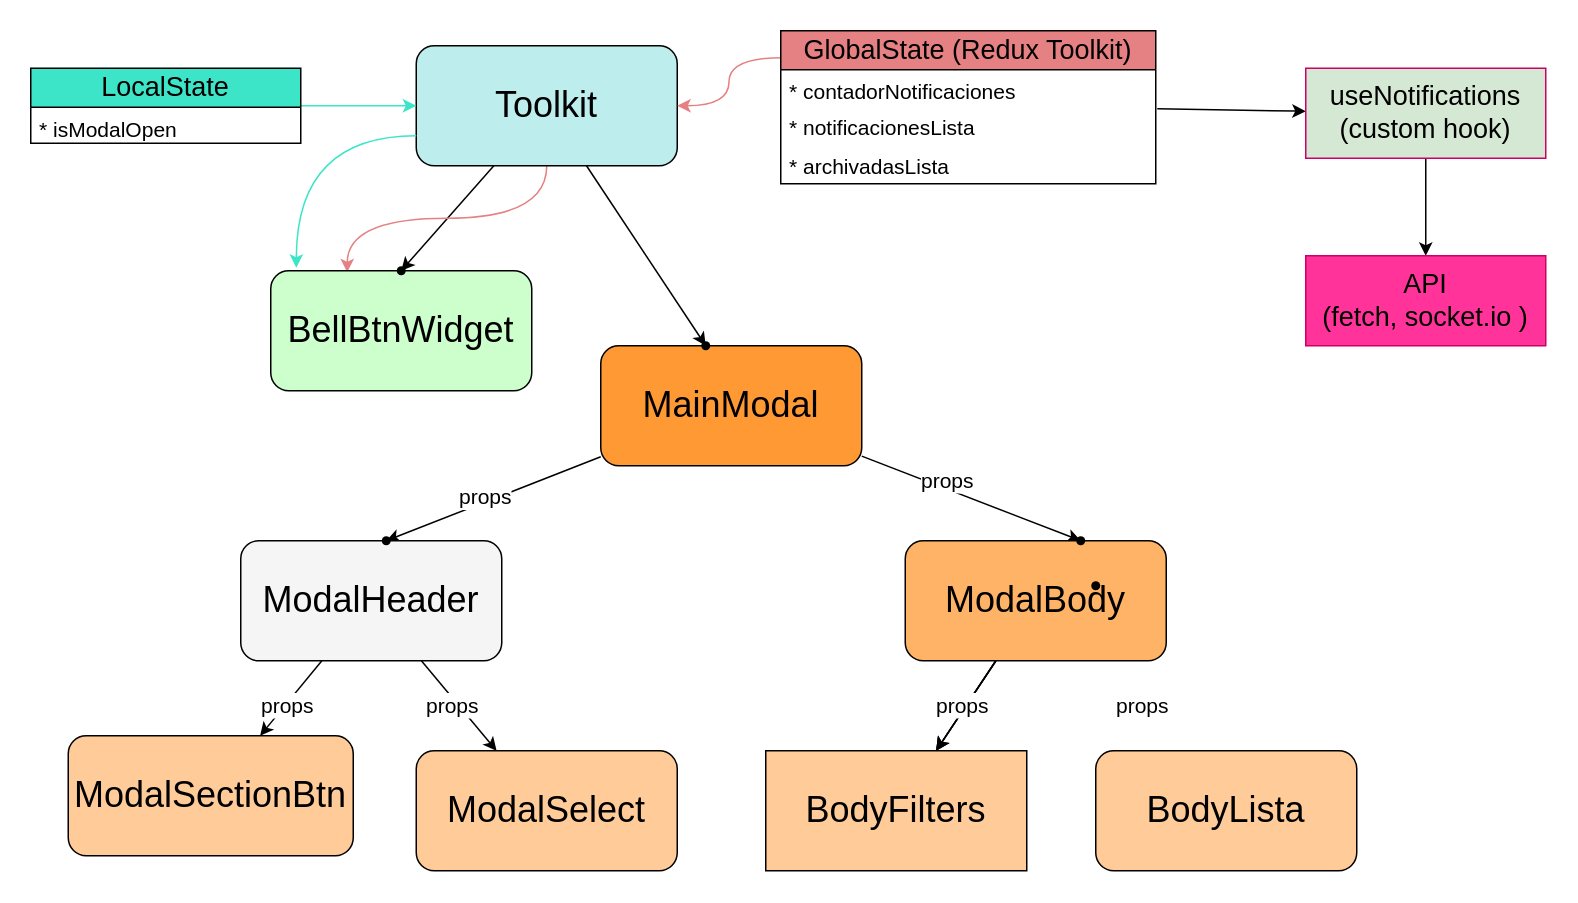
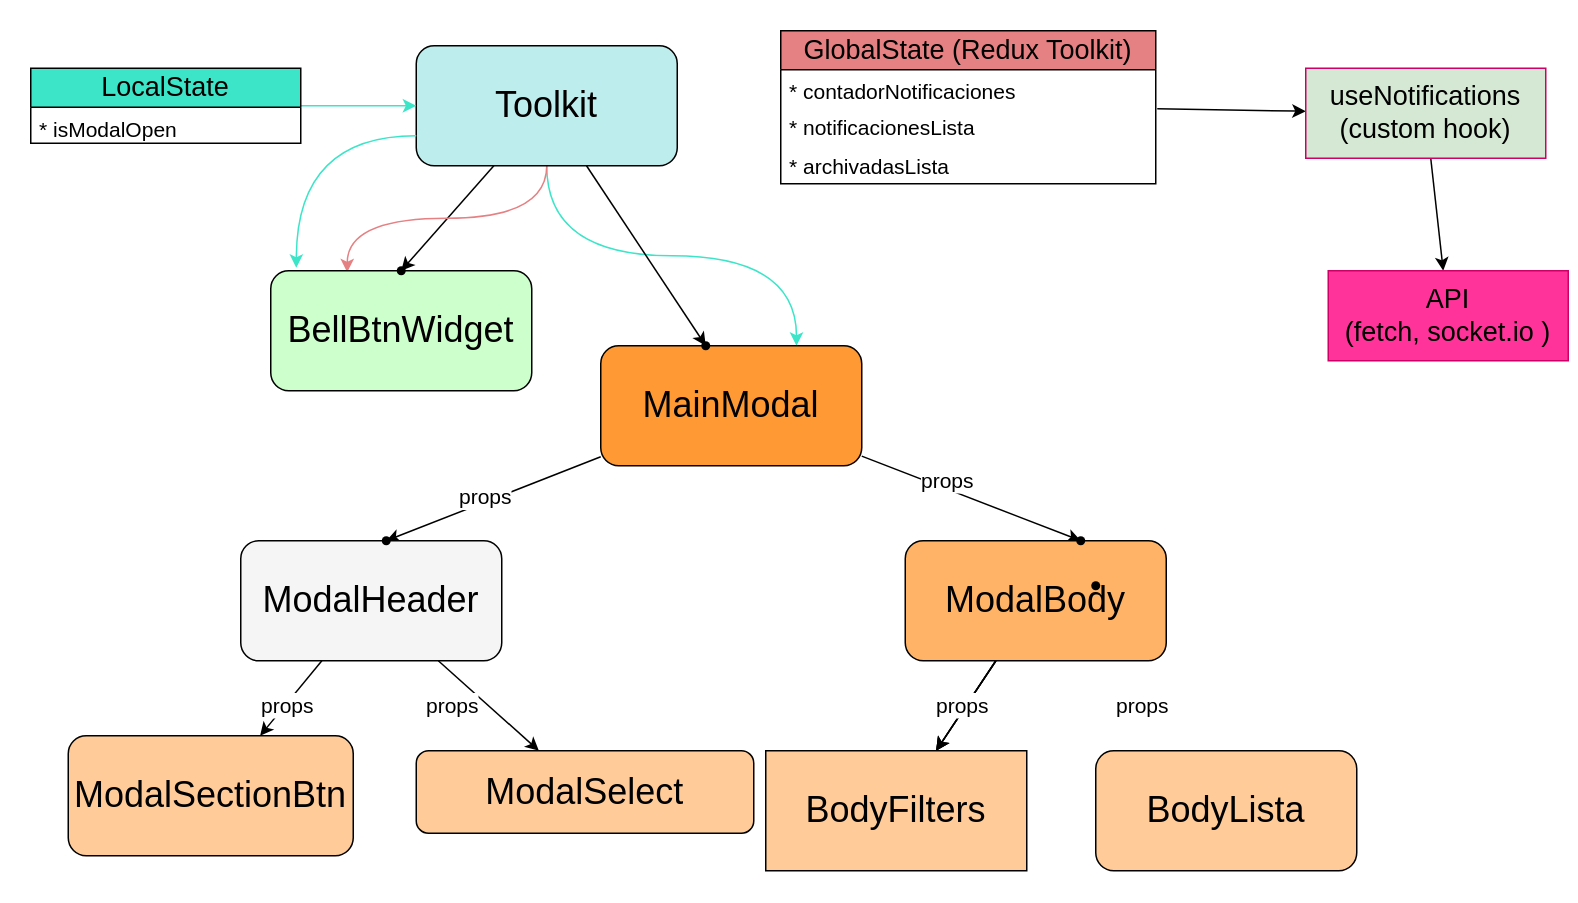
(730, 77) -> none
none -> (675, 256)
(1426, 301) -> (1448, 316)
(547, 811) -> (585, 792)
